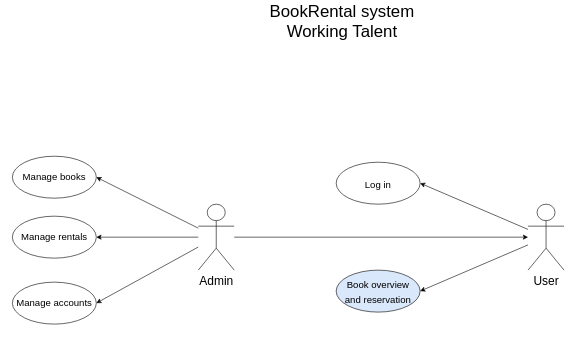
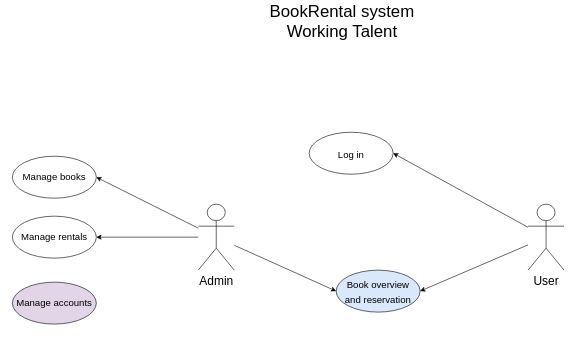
(378, 183) -> (351, 153)
(522, 237) -> (284, 268)
(149, 274) -> none
(54, 303) -> (54, 303)
